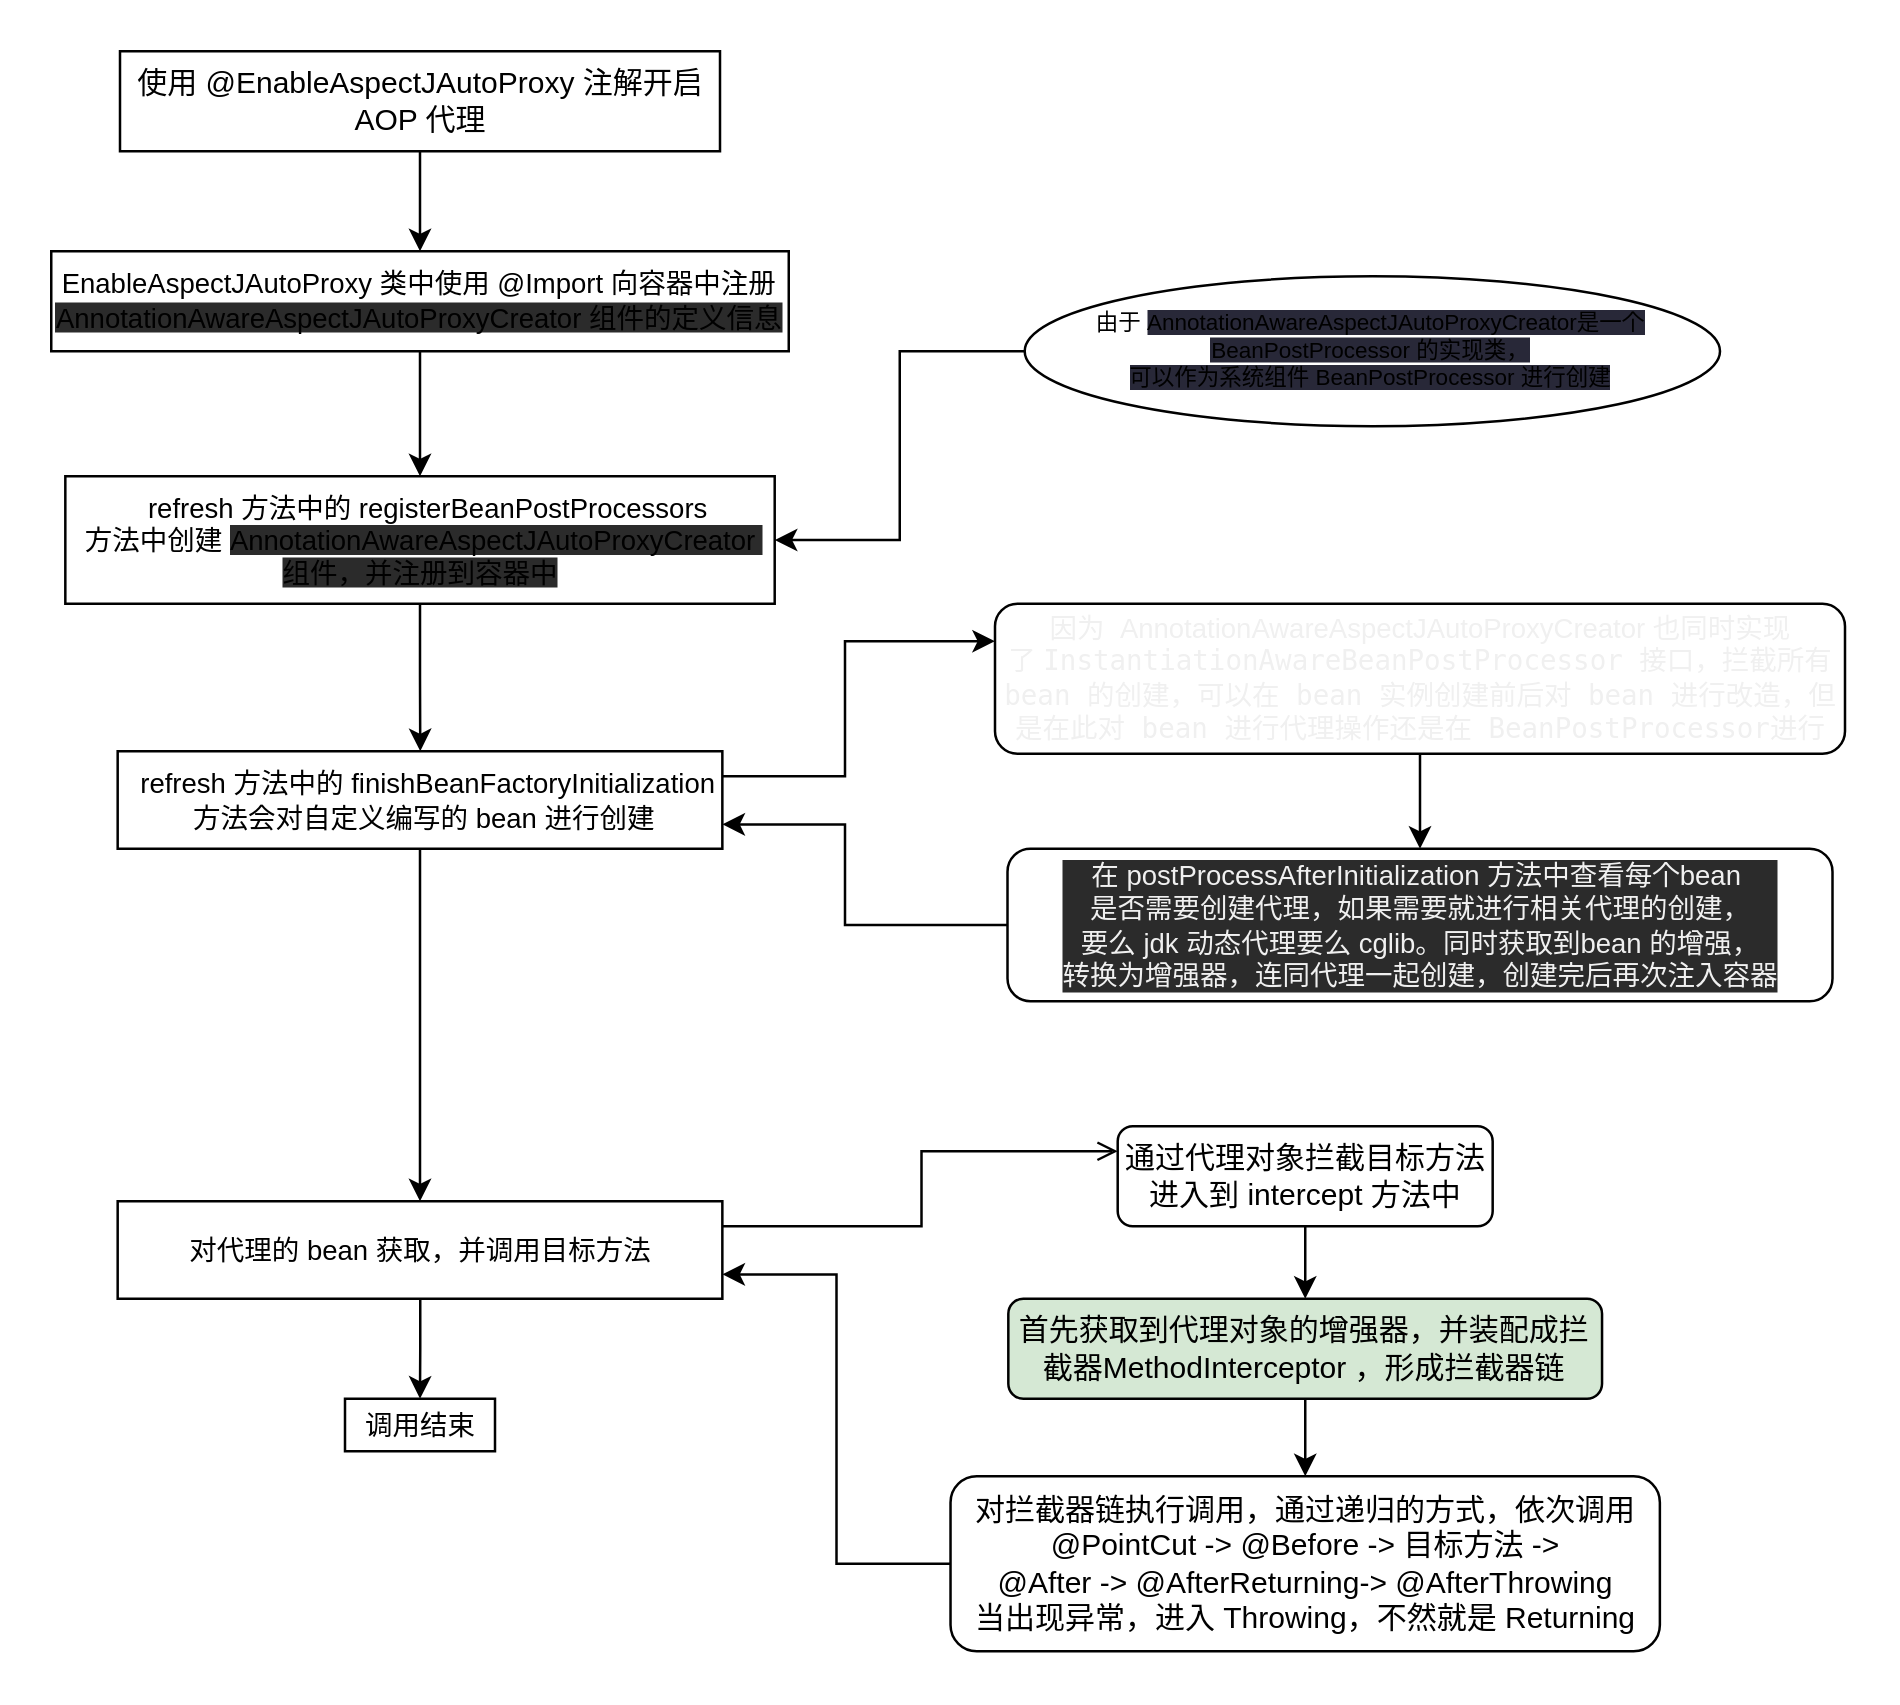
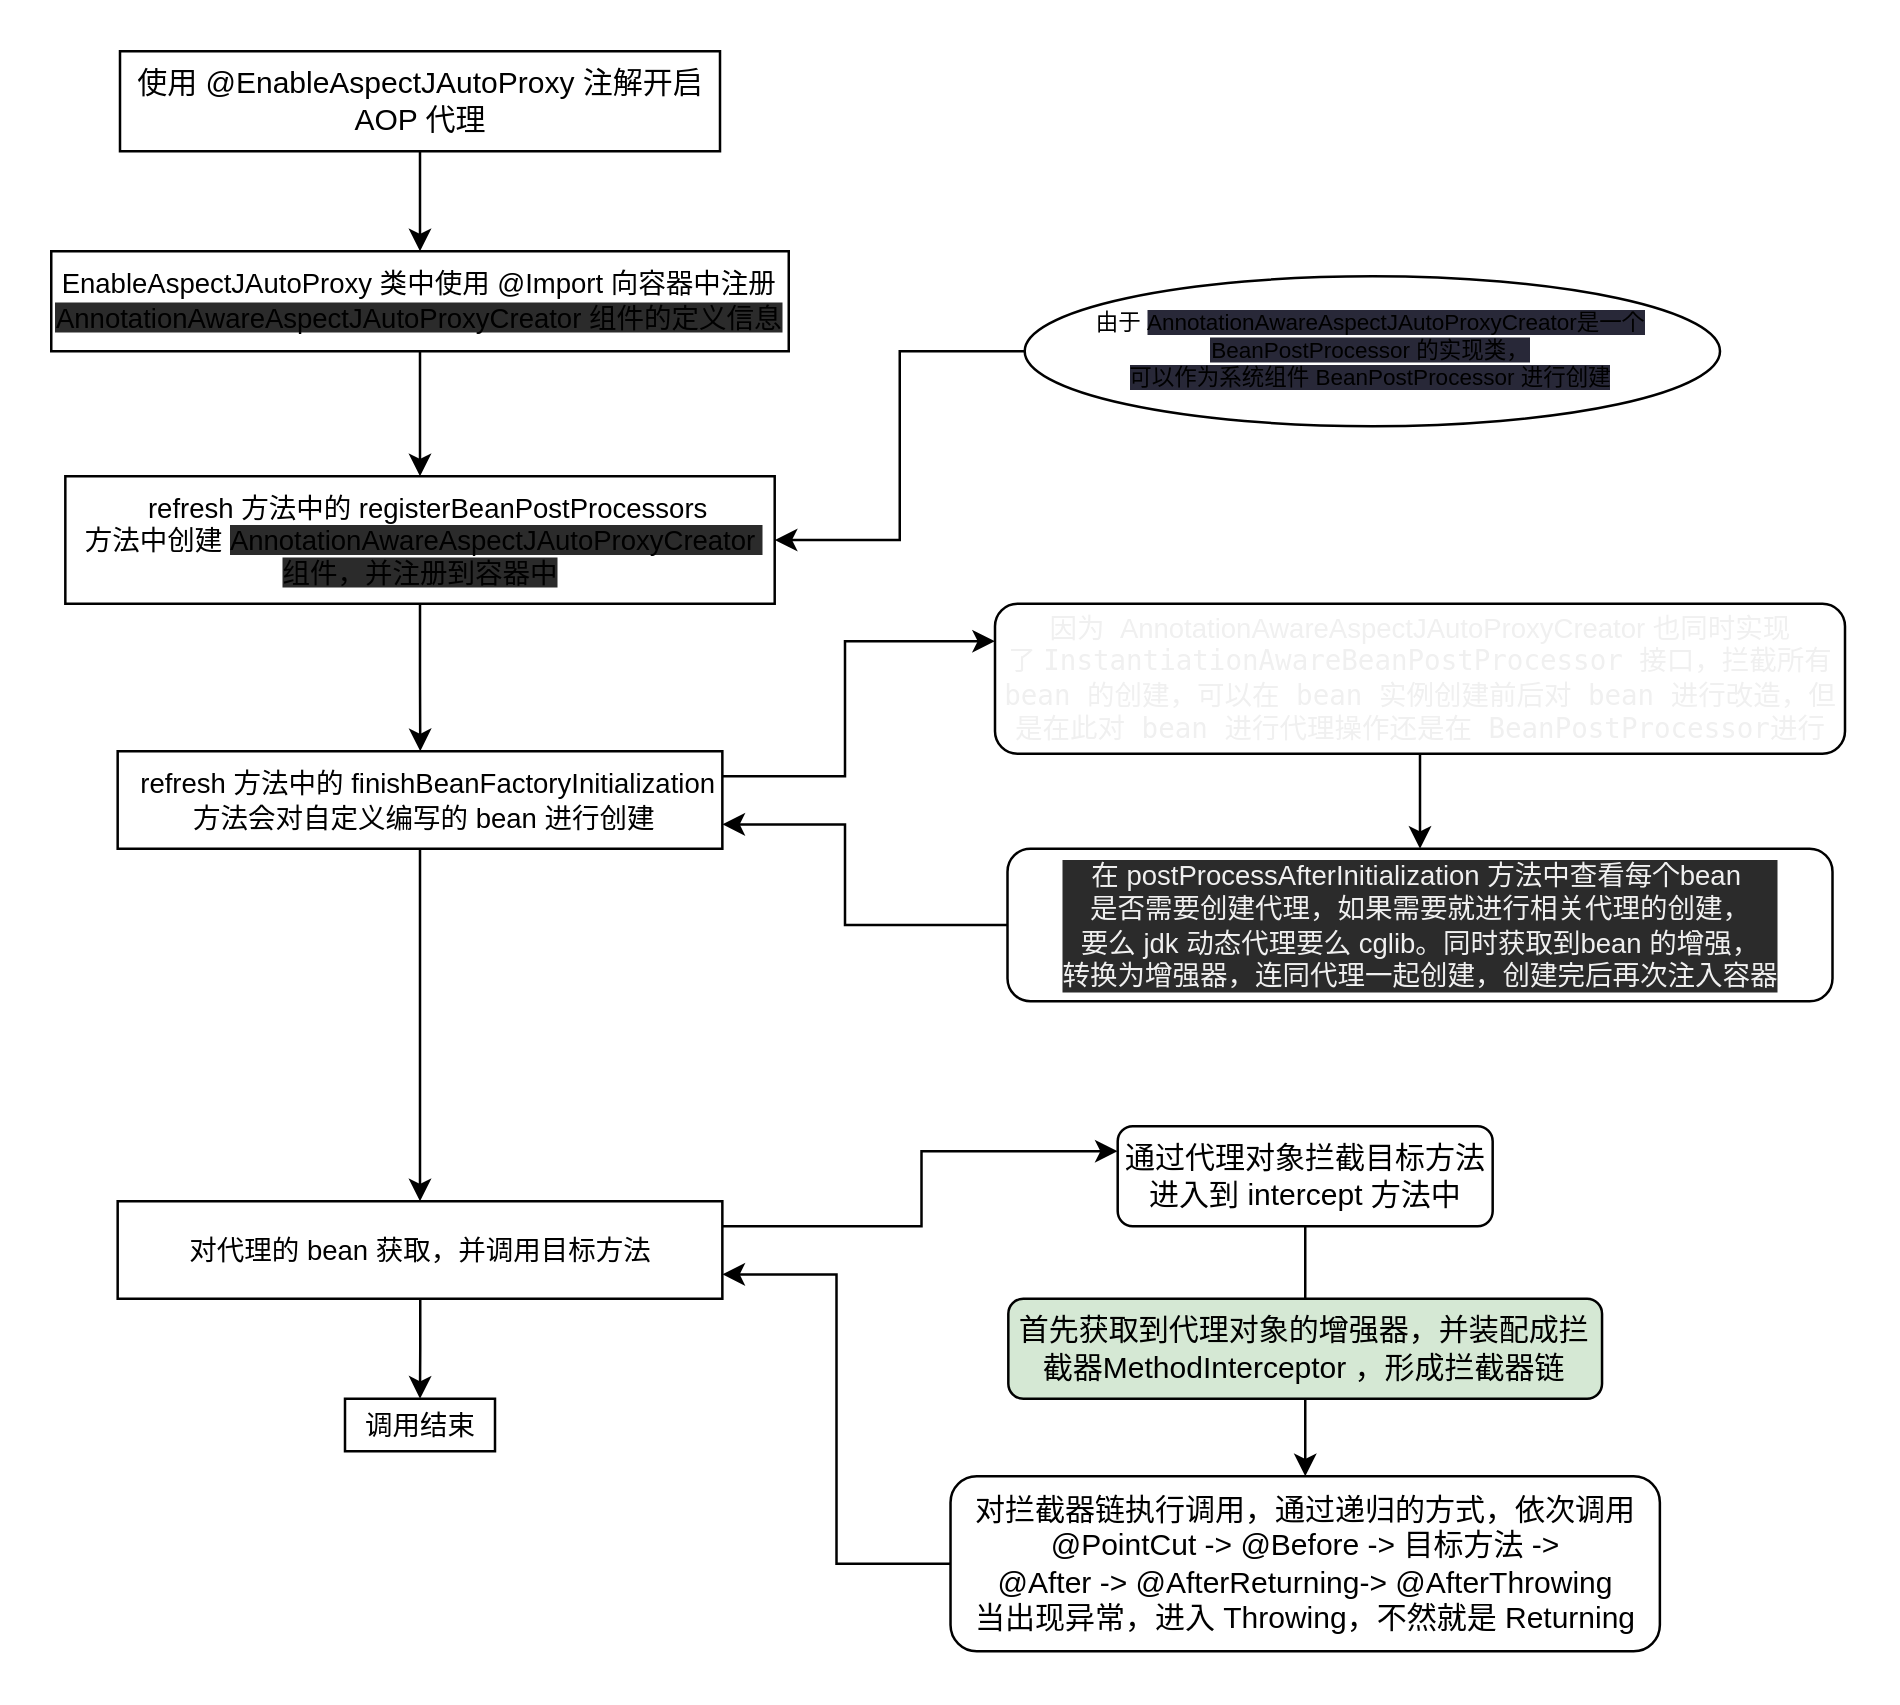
(1103, 1151) -> (1099, 1151)
(1305, 1281) -> (1305, 1286)
